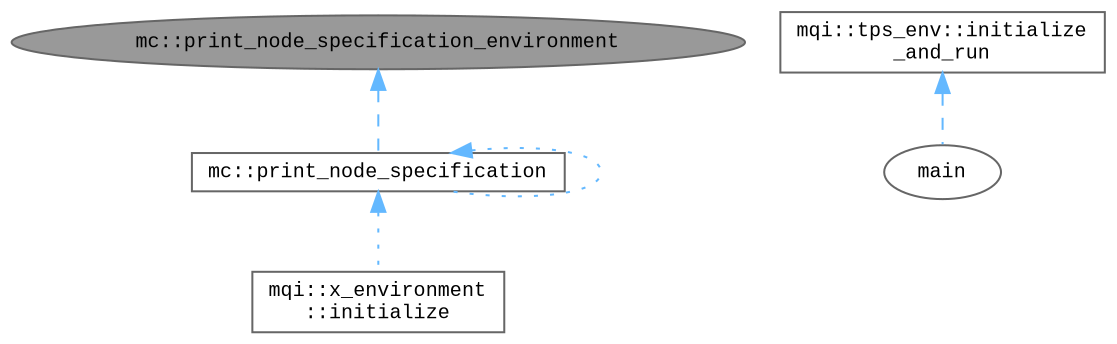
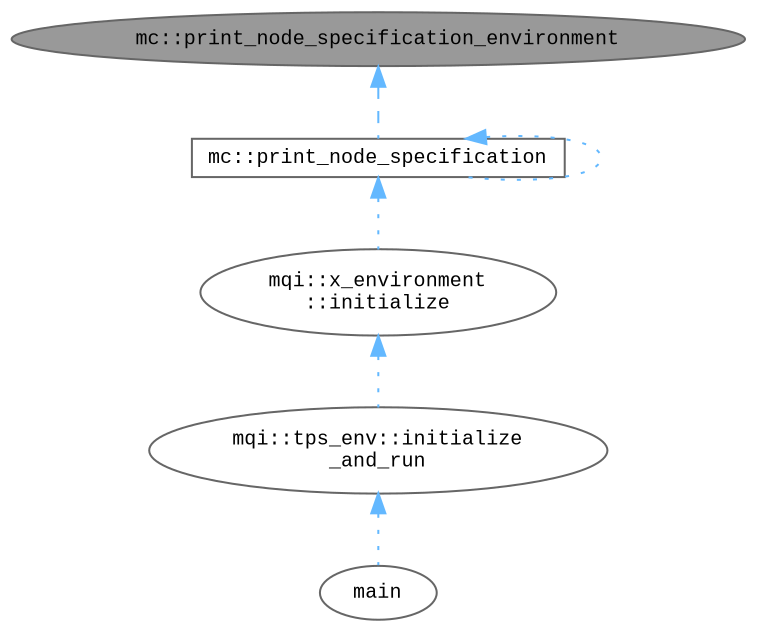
(943, 42) -> (378, 450)
(943, 119) -> (378, 539)
(378, 302) -> (378, 292)
none -> (378, 382)
